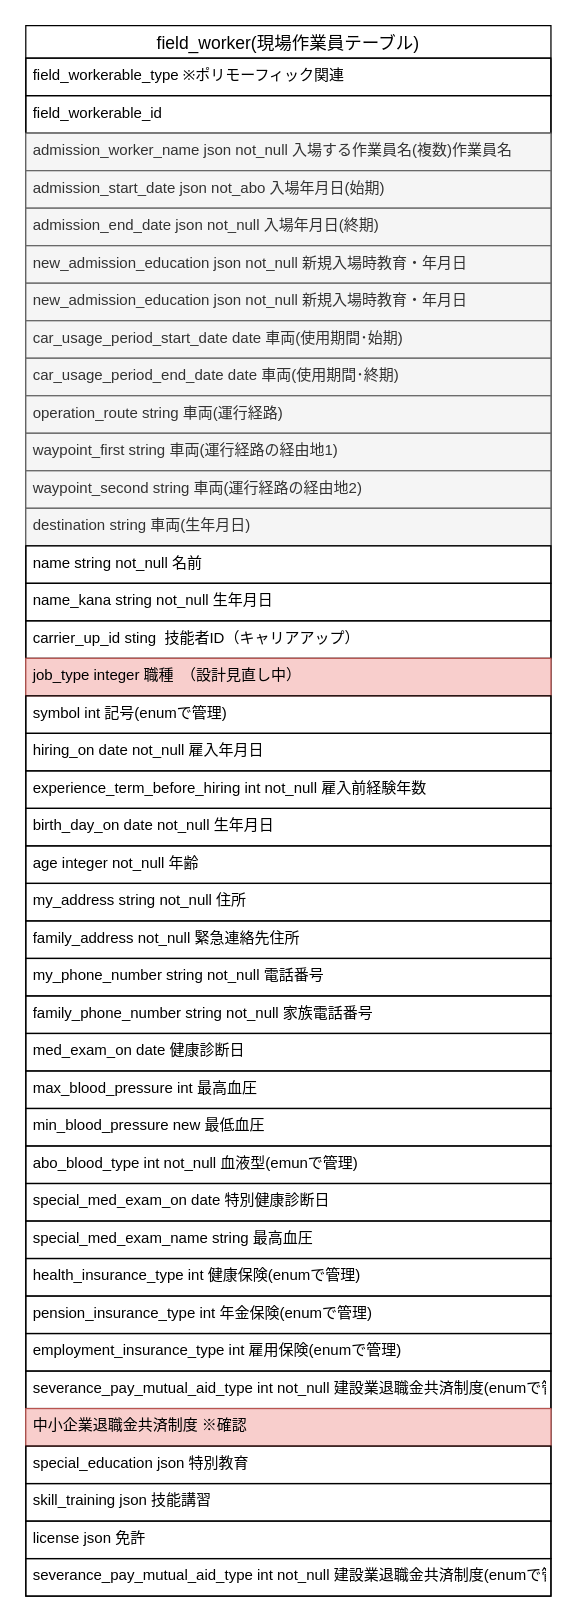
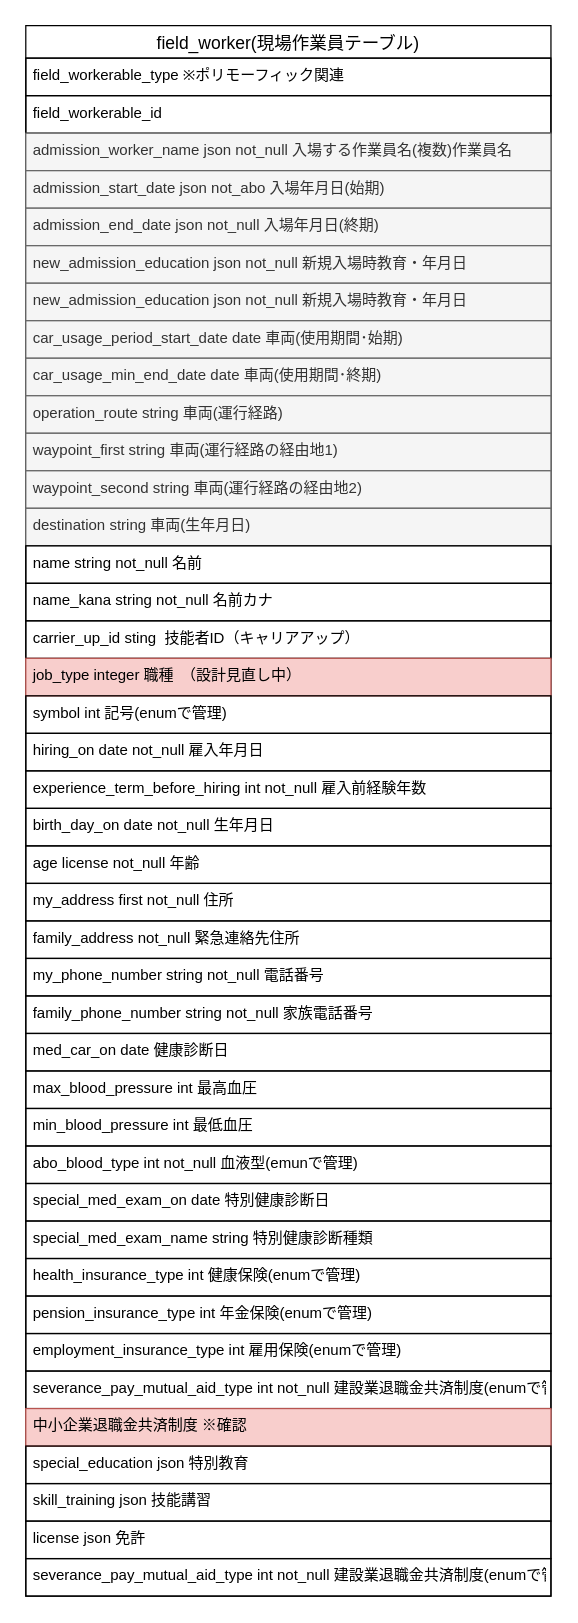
(233, 375) -> (220, 375)
(160, 600) -> (160, 600)
(124, 863) -> (122, 863)
(149, 900) -> (145, 900)
(138, 1050) -> (133, 1050)
(151, 1125) -> (149, 1125)
(175, 1238) -> (205, 1238)
